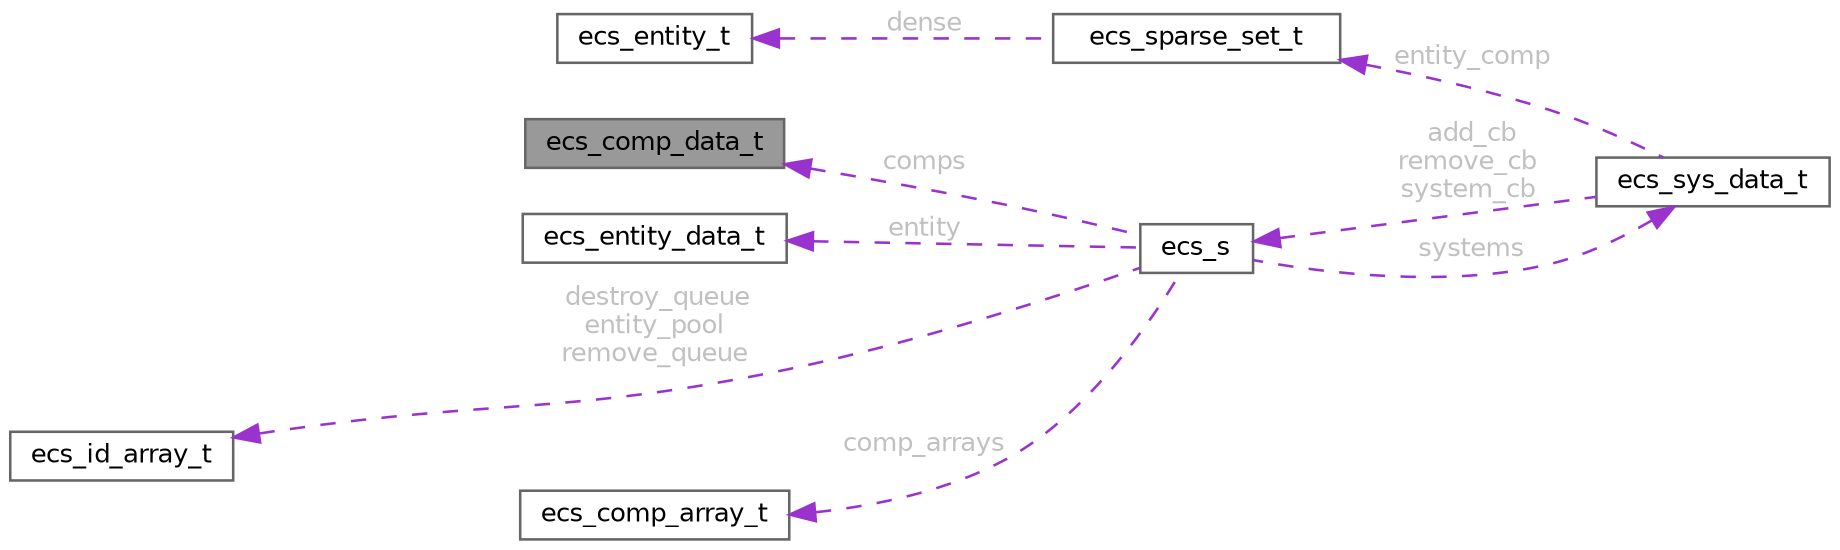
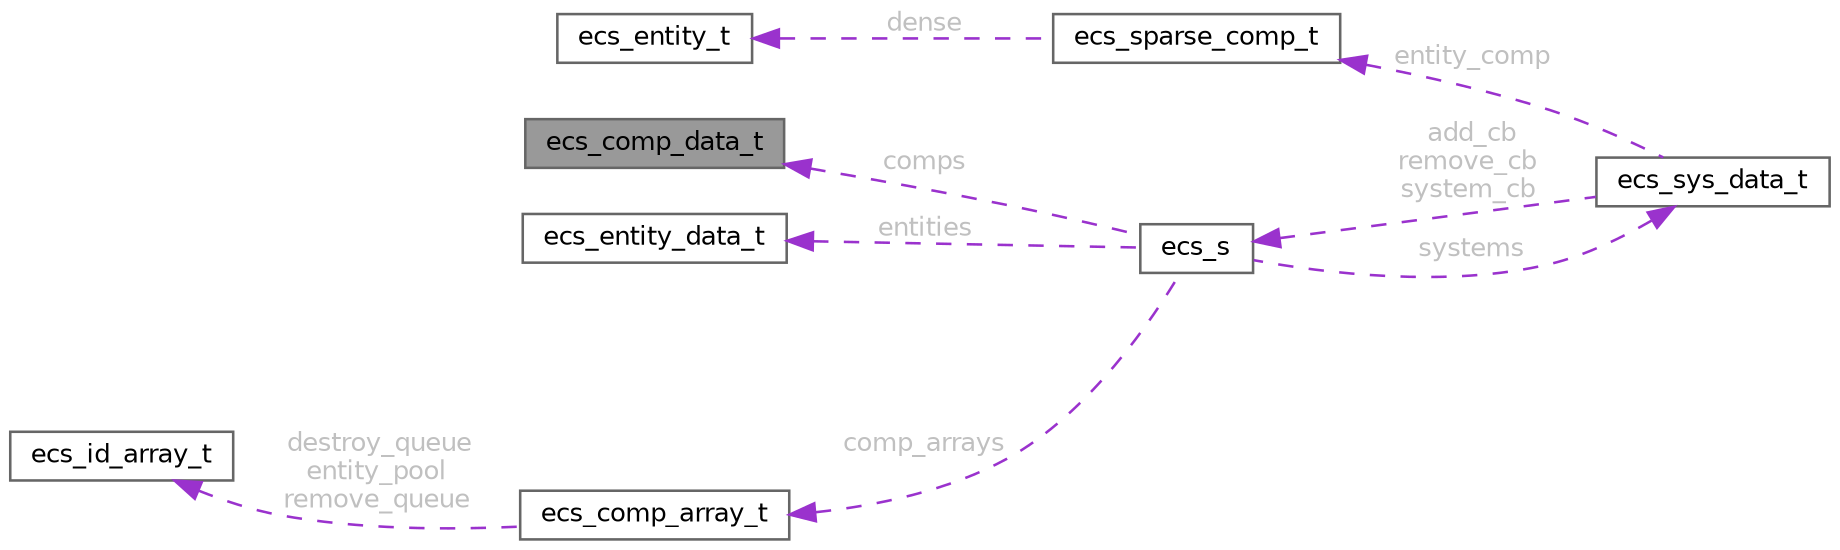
(1197, 38) -> (1197, 38)
(921, 229) -> (921, 229)
(706, 385) -> (357, 525)
